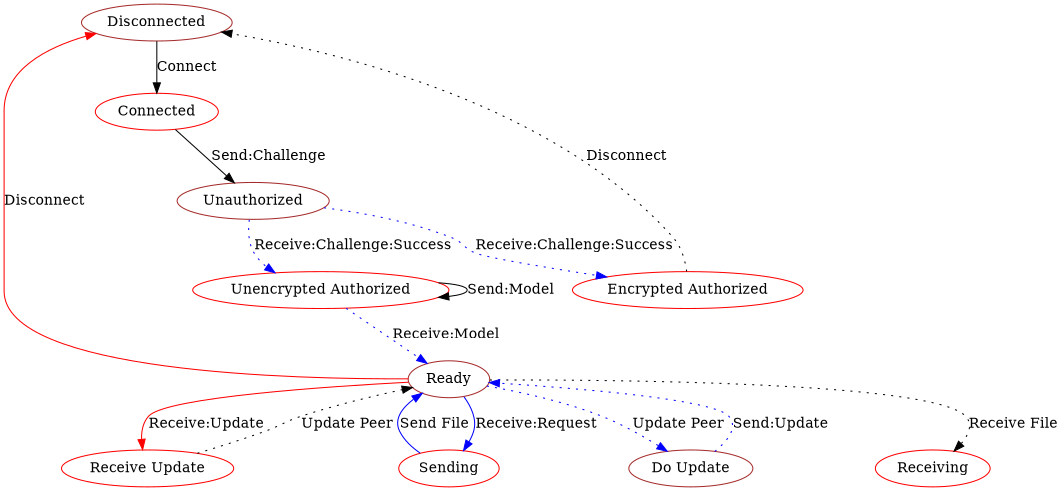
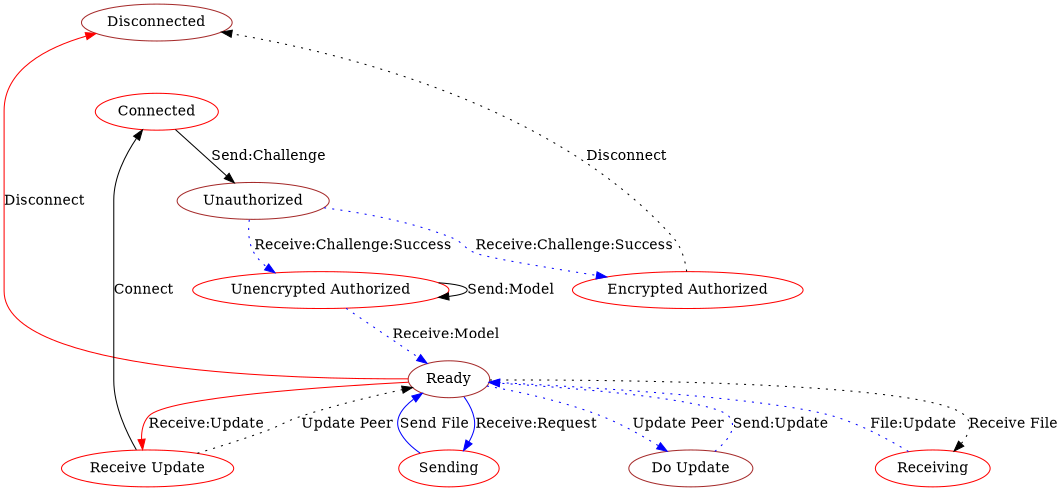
(157, 62) -> (114, 294)
none -> (709, 397)
